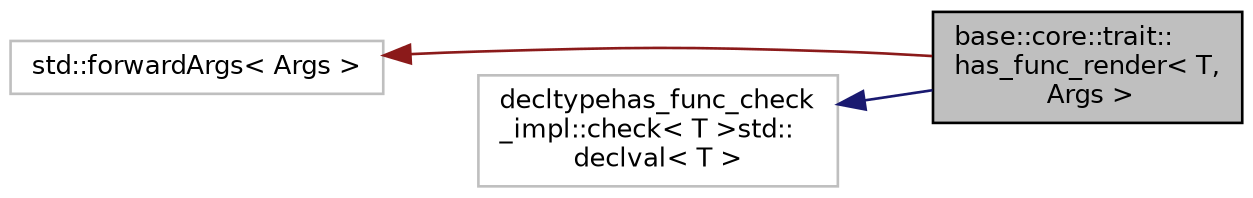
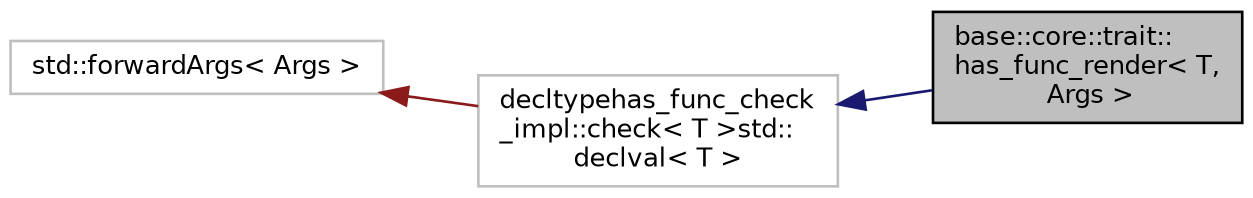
(671, 48) -> (443, 101)
